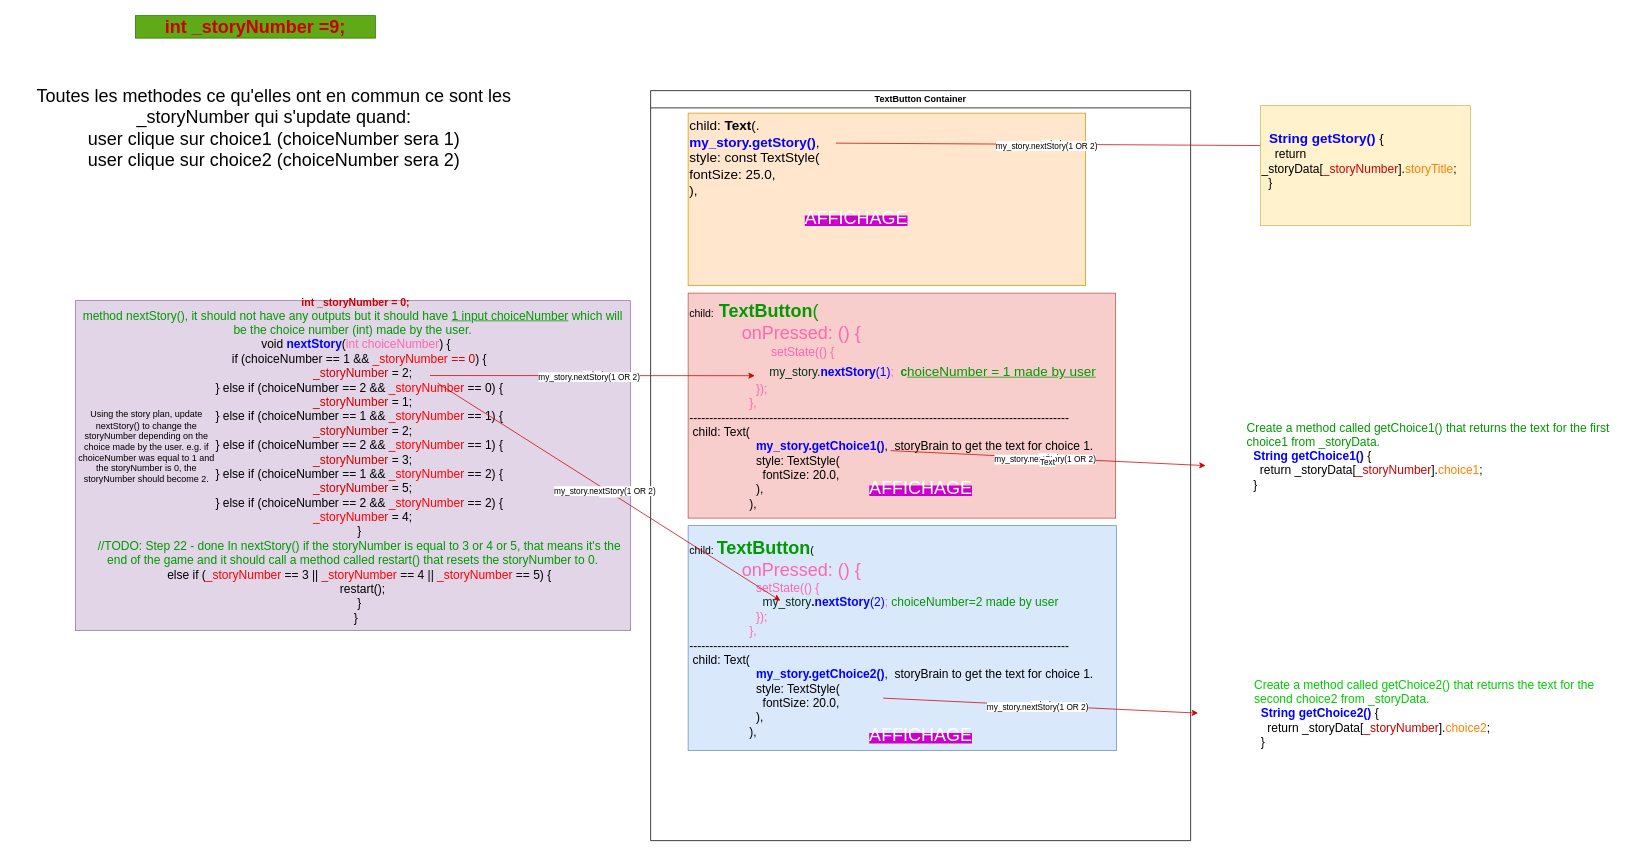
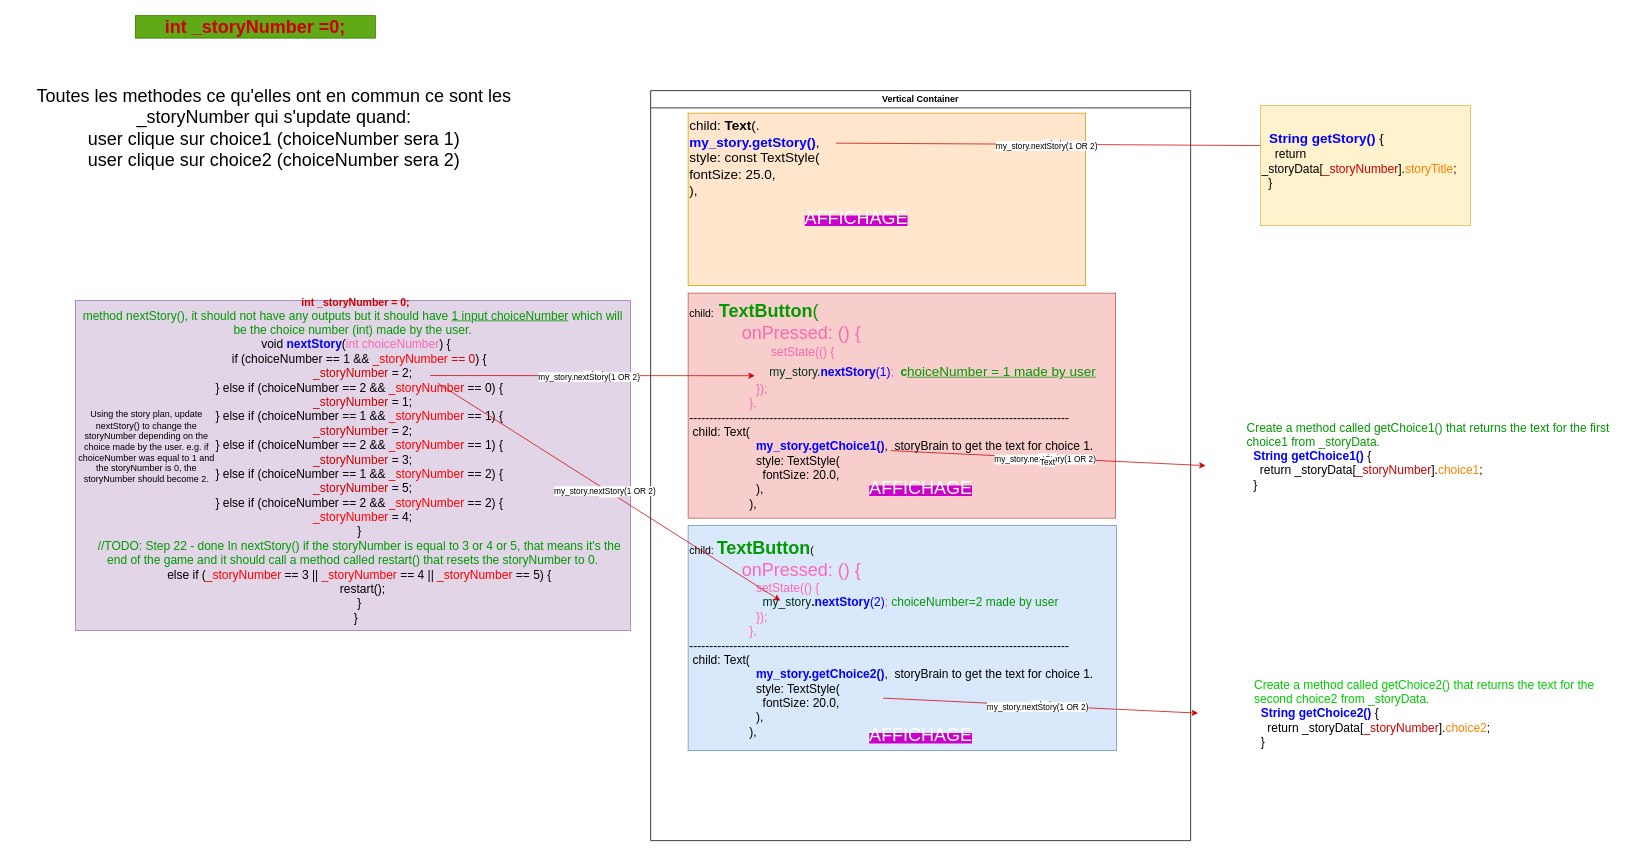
(255, 27) -> (255, 27)
(921, 99) -> (921, 99)
